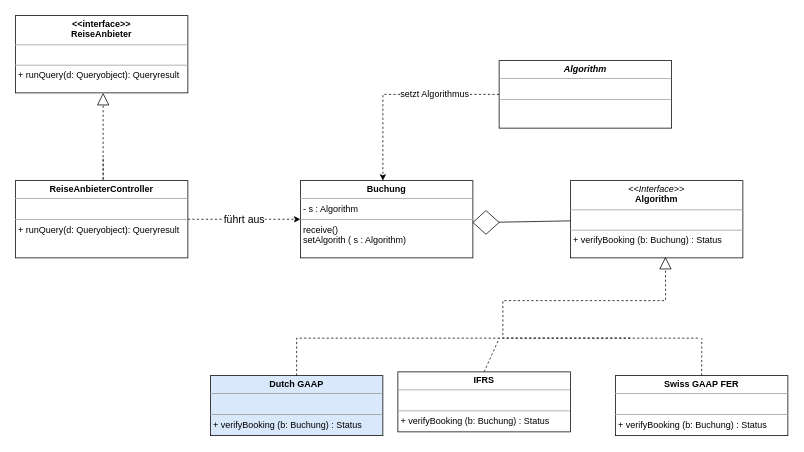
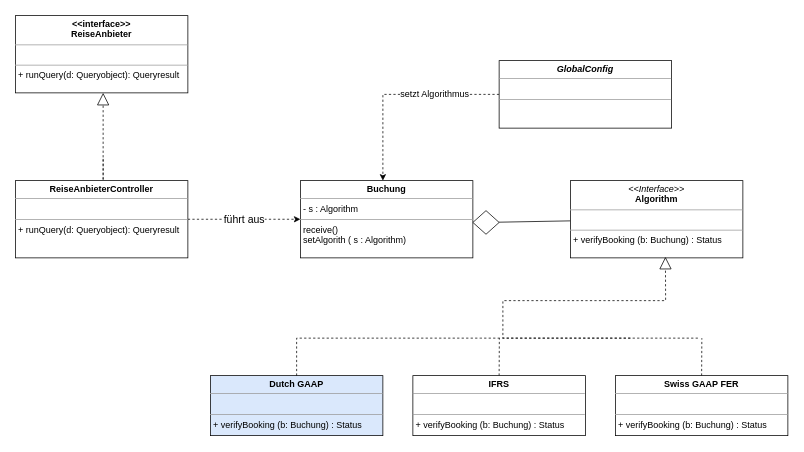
(519, 66) -> (526, 66)
(484, 402) -> (499, 405)
